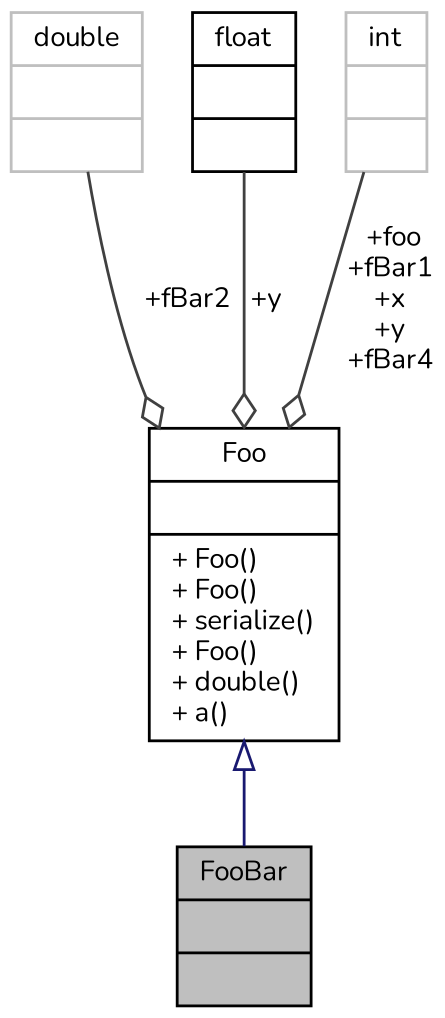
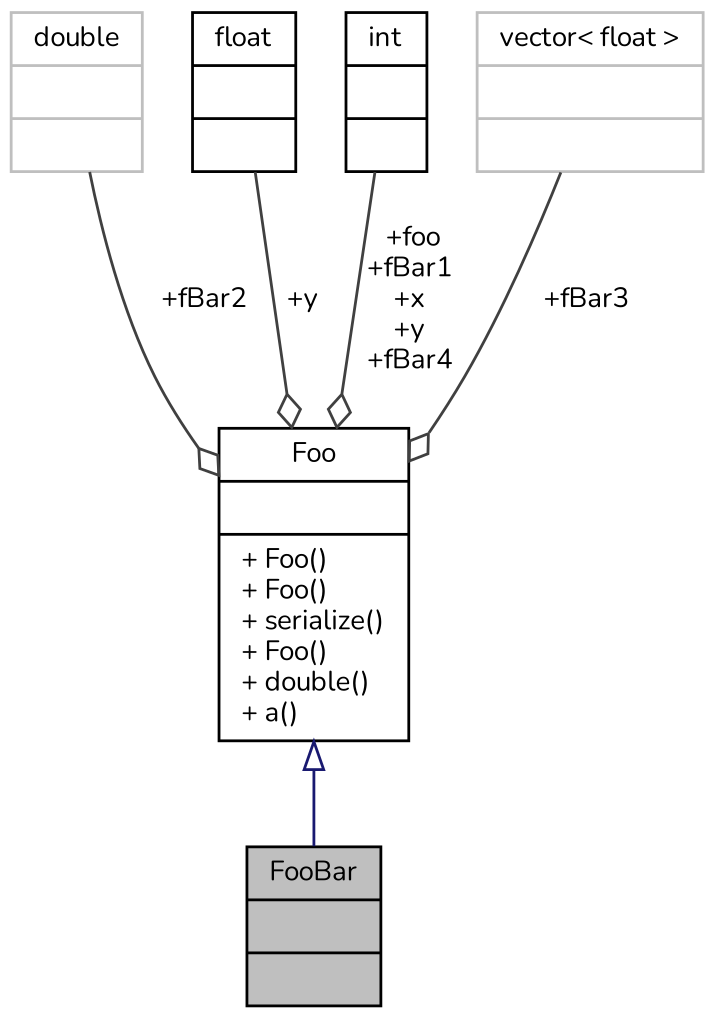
(386, 92) -> (386, 92)
none -> (590, 92)
